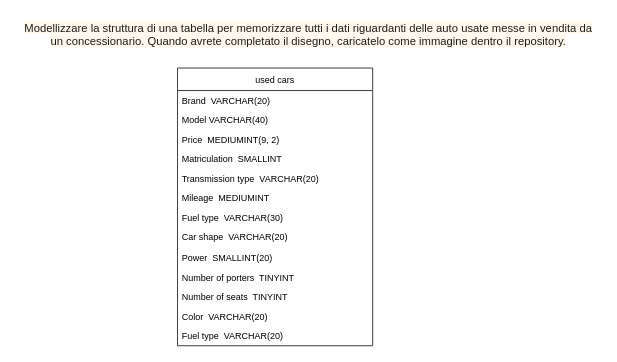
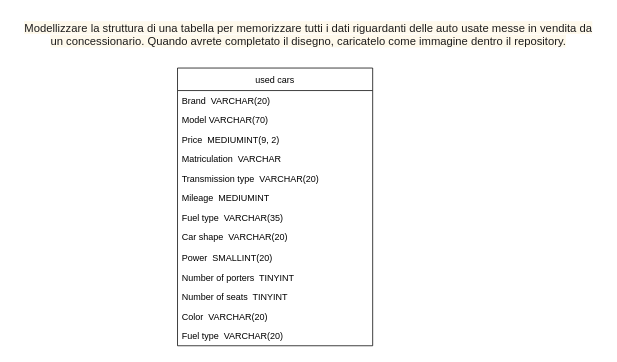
(223, 120) -> (223, 120)
(235, 159) -> (232, 159)
(235, 218) -> (235, 218)
